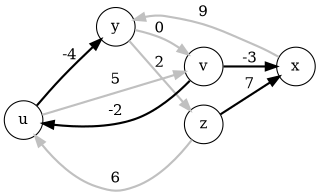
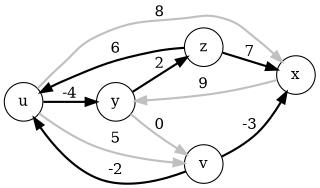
none -> (151, 21)
(156, 72) -> (155, 77)
(118, 191) -> (115, 61)
